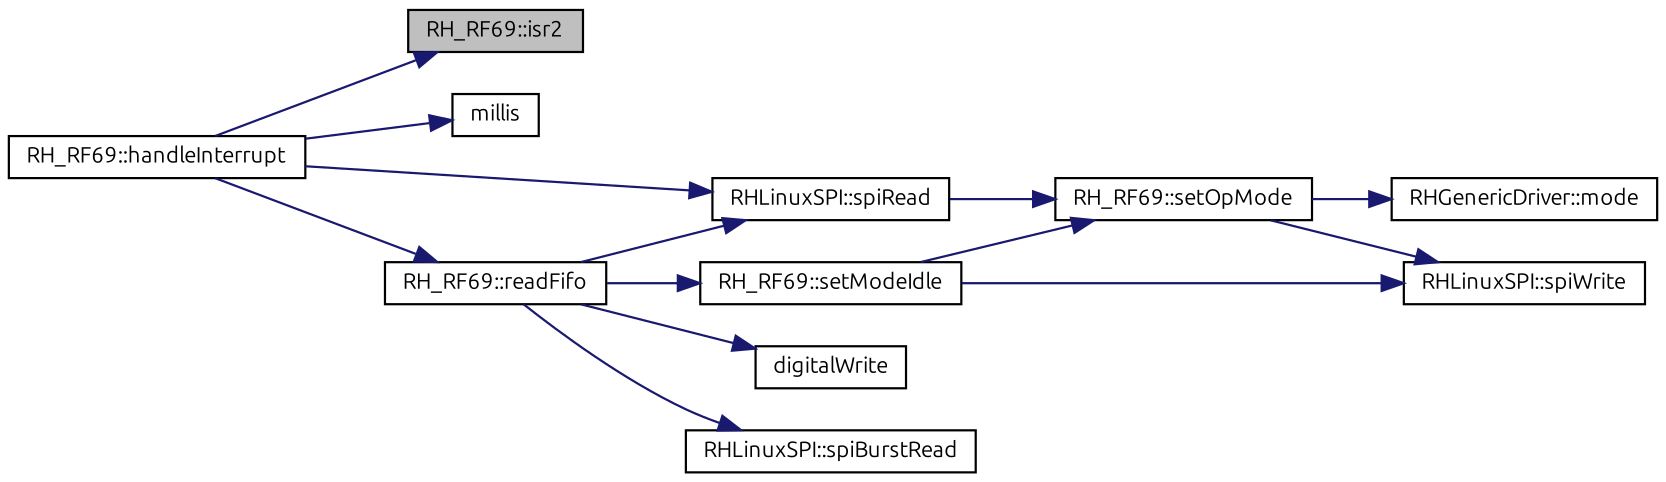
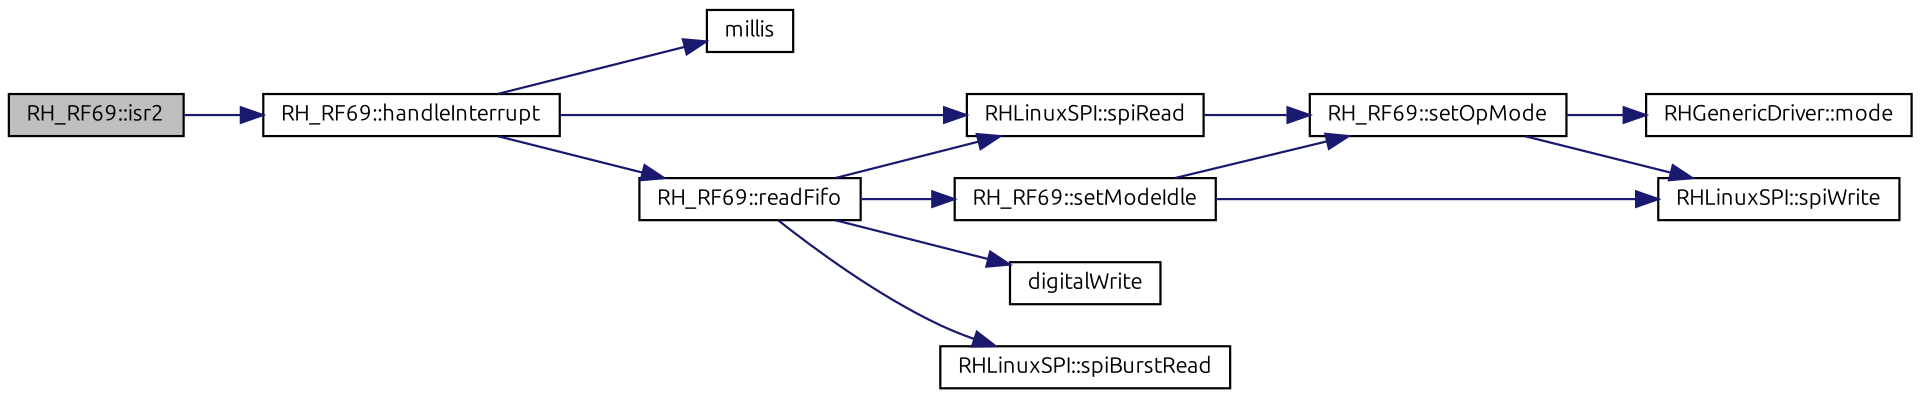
(316, 98) -> (213, 115)
